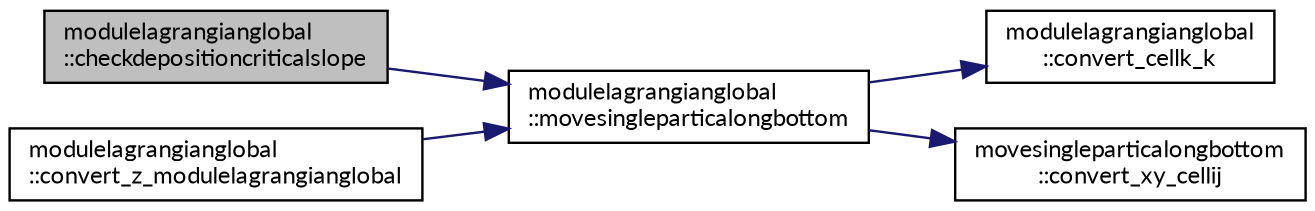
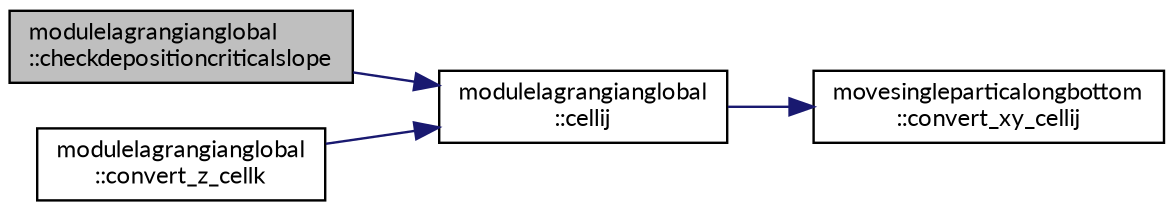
(1130, 47) -> none
(689, 107) -> (583, 107)
(216, 164) -> (181, 164)
